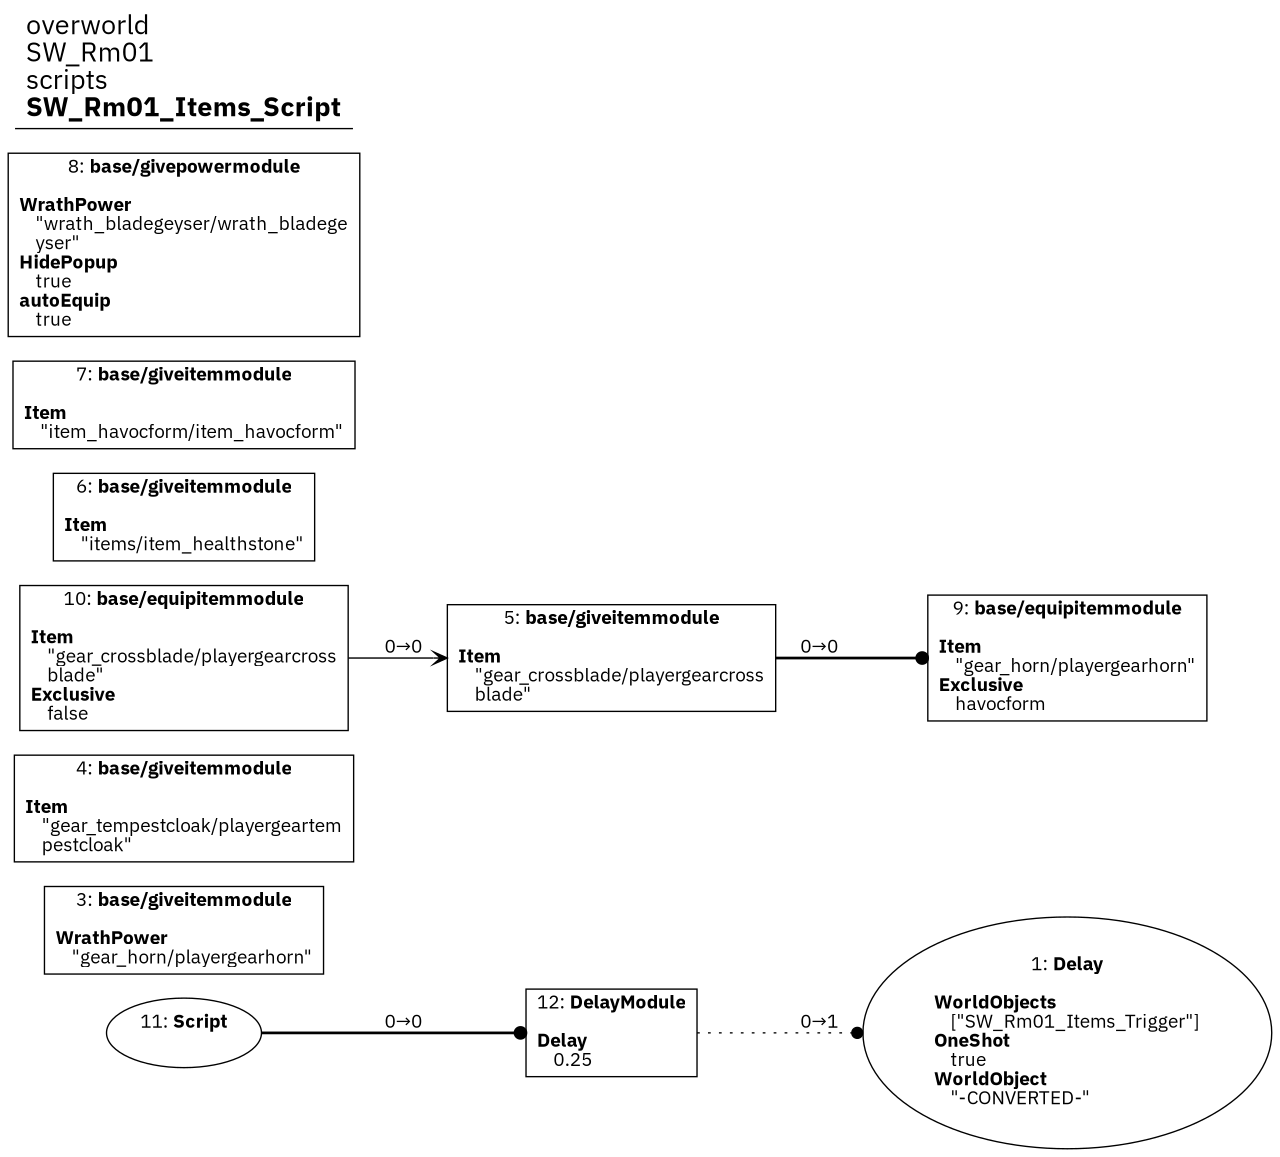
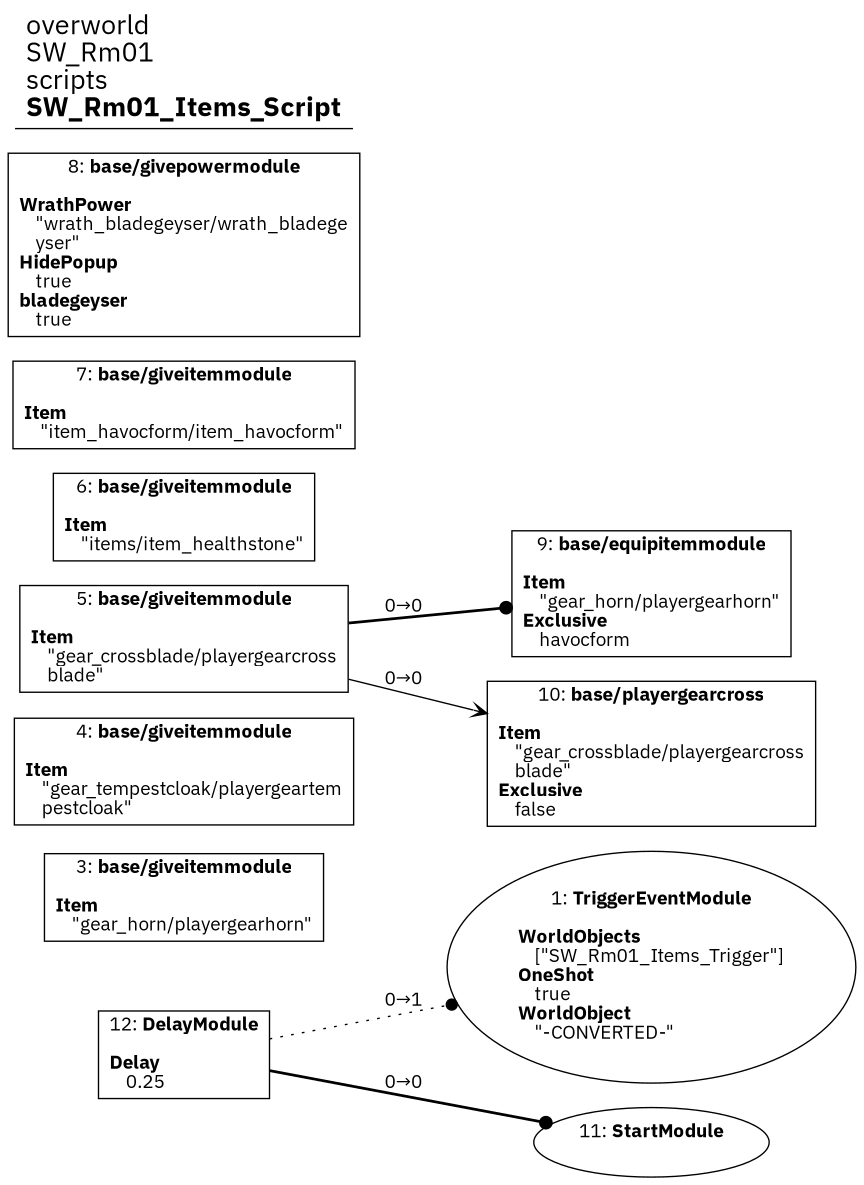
(65, 301) -> (74, 301)
(200, 599) -> (668, 695)
(391, 658) -> (411, 695)
(112, 938) -> (77, 906)
(1078, 964) -> (662, 899)
(200, 1022) -> (668, 1131)
(388, 1033) -> (405, 1096)
